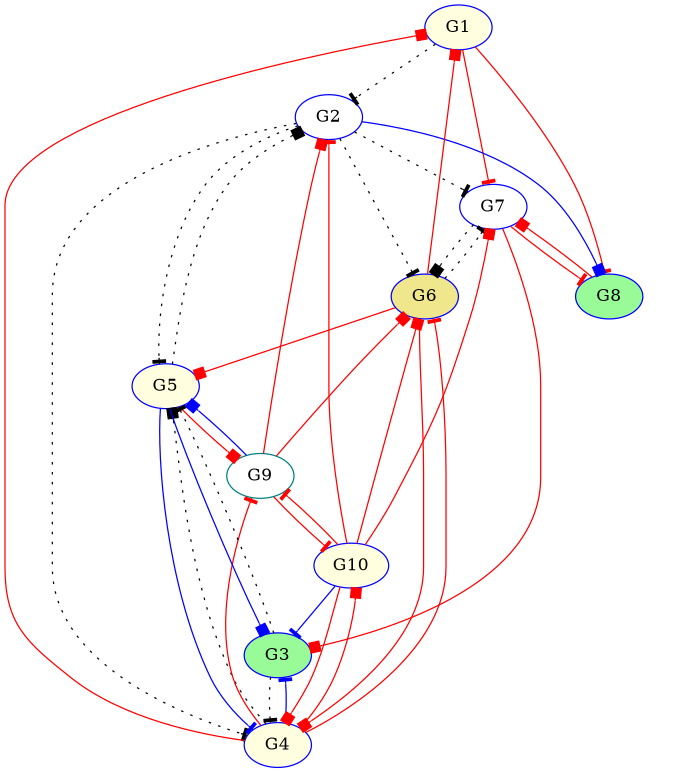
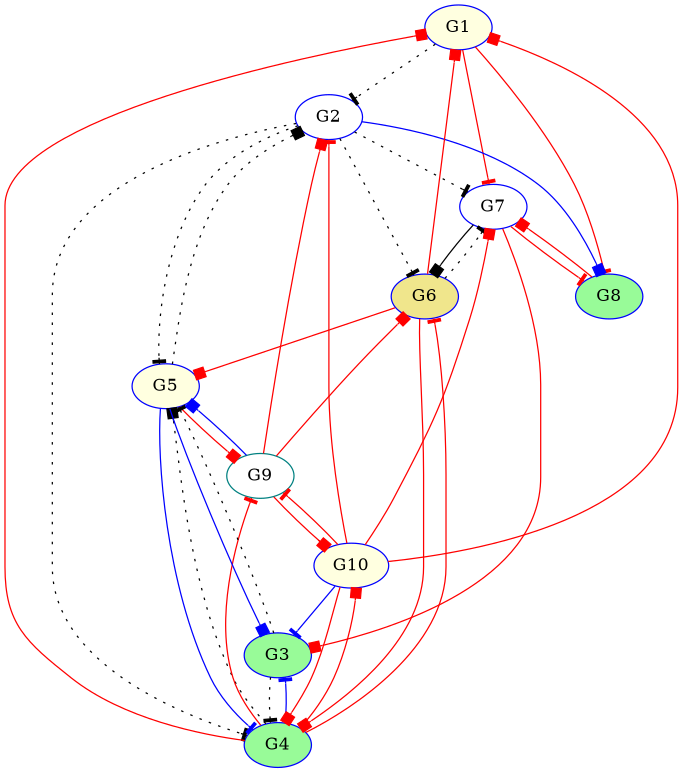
(457, 244) -> (457, 244)
(386, 437) -> (678, 352)
(298, 521) -> (298, 521)
(278, 745) -> (278, 745)
